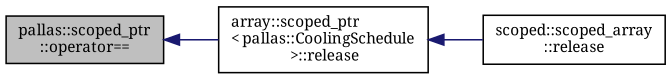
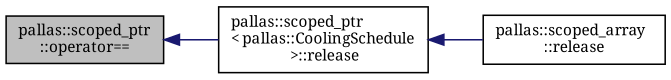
(323, 40) -> (323, 40)
(574, 40) -> (574, 40)
